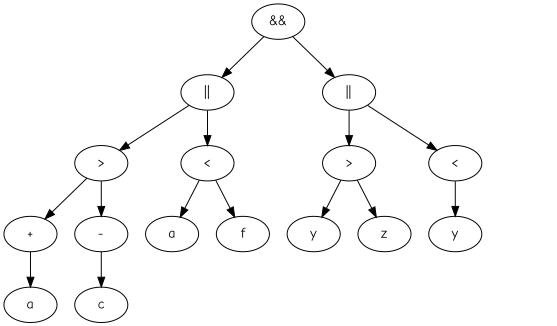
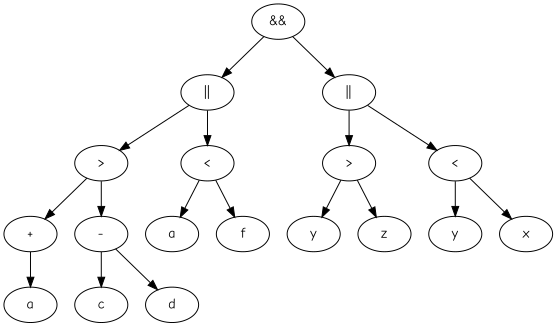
none -> (526, 234)
none -> (172, 305)
